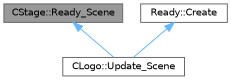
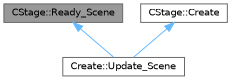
(184, 13) -> (184, 13)
(124, 67) -> (124, 67)
